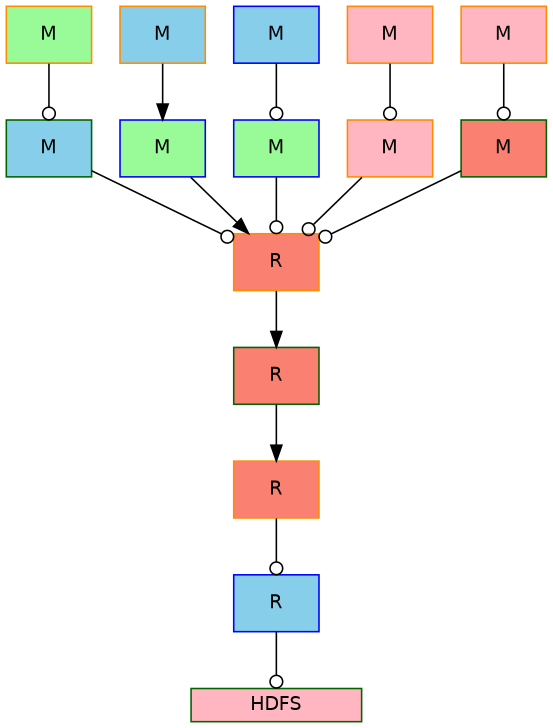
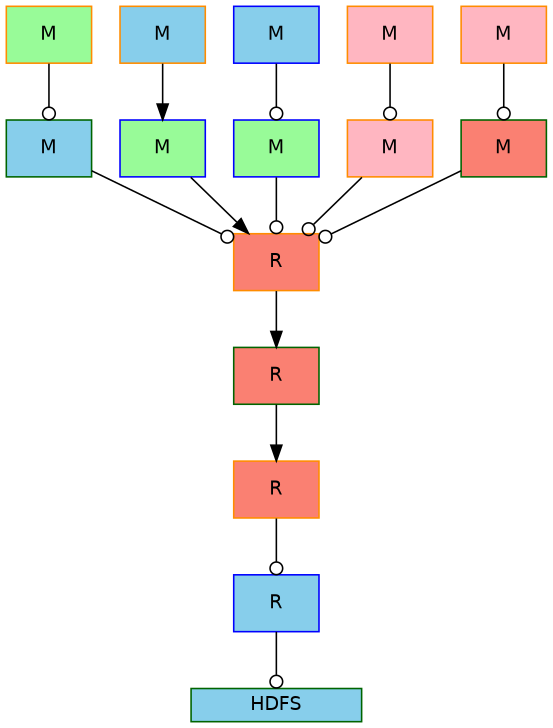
(276, 705) -> (276, 705)
